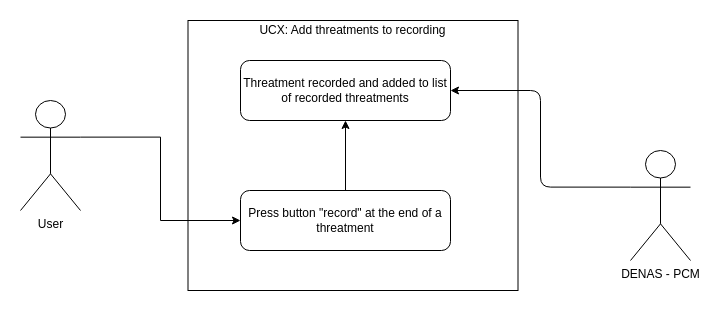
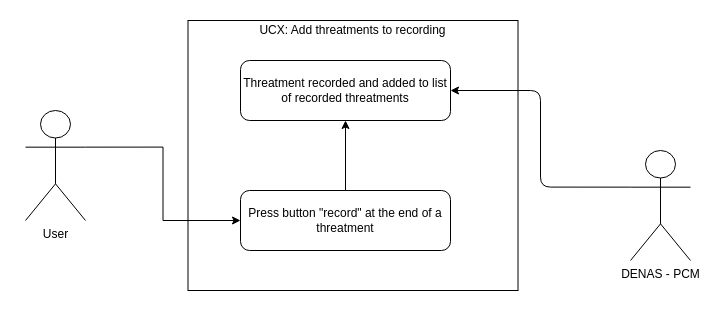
(51, 156) -> (56, 166)
